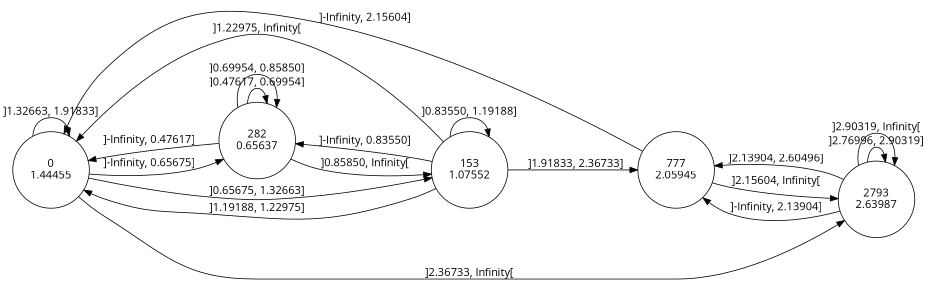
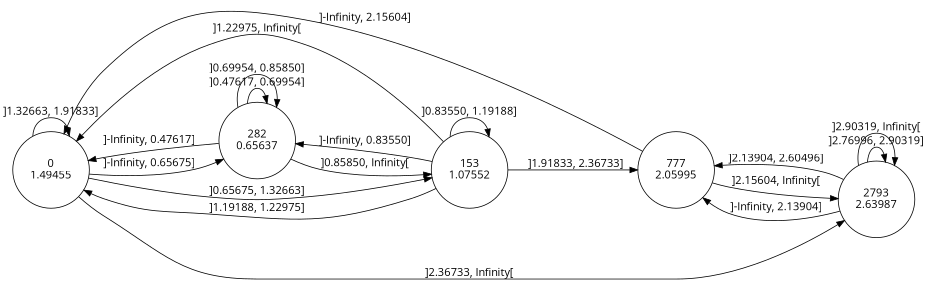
(51, 170) -> (51, 170)
(676, 170) -> (676, 170)
